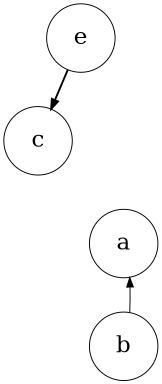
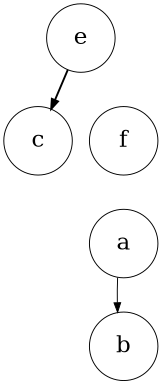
none -> (124, 141)
(130, 300) -> (117, 290)
